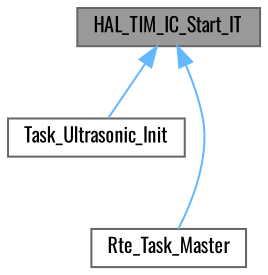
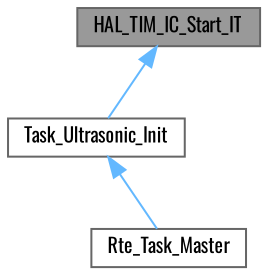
(204, 148) -> (138, 201)
